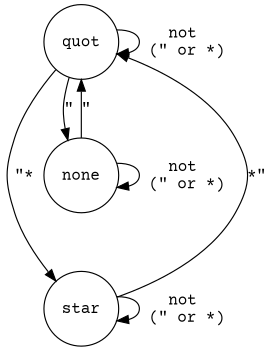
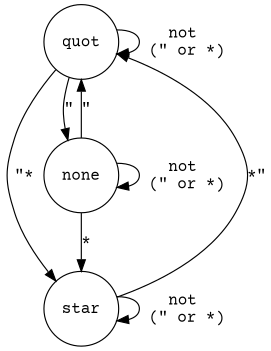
none -> (81, 236)
